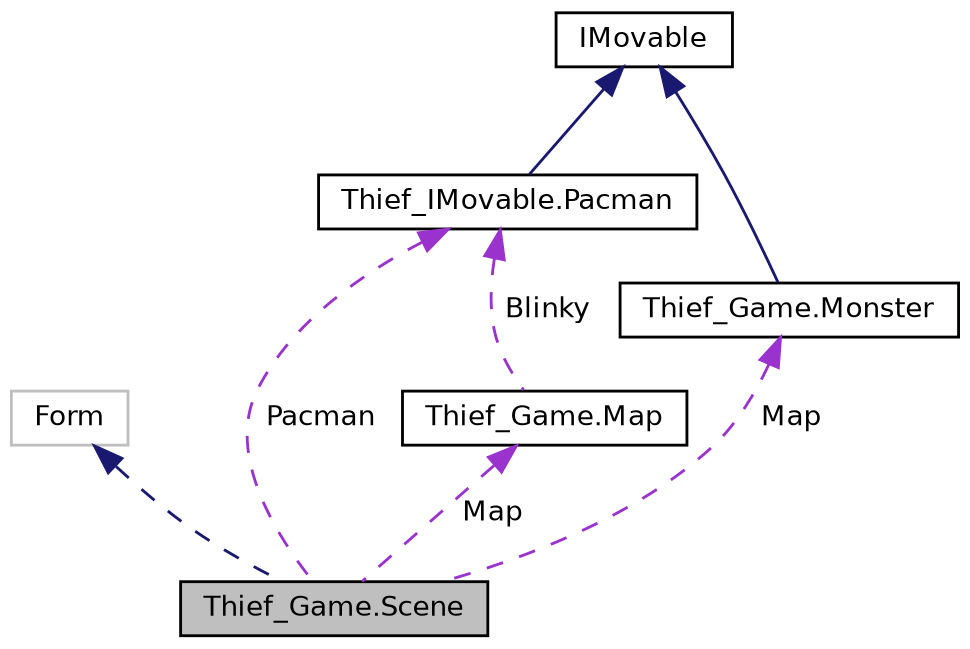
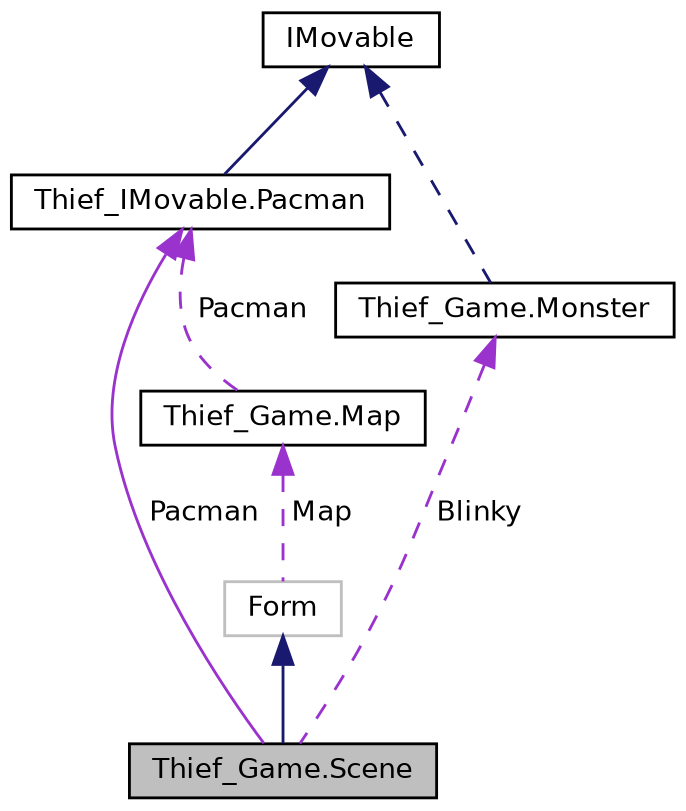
(730, 185) -> (435, 187)
(545, 310) -> (249, 310)
(261, 383) -> (134, 509)
(788, 418) -> (476, 513)
(428, 523) -> (283, 528)
(195, 531) -> (283, 704)
